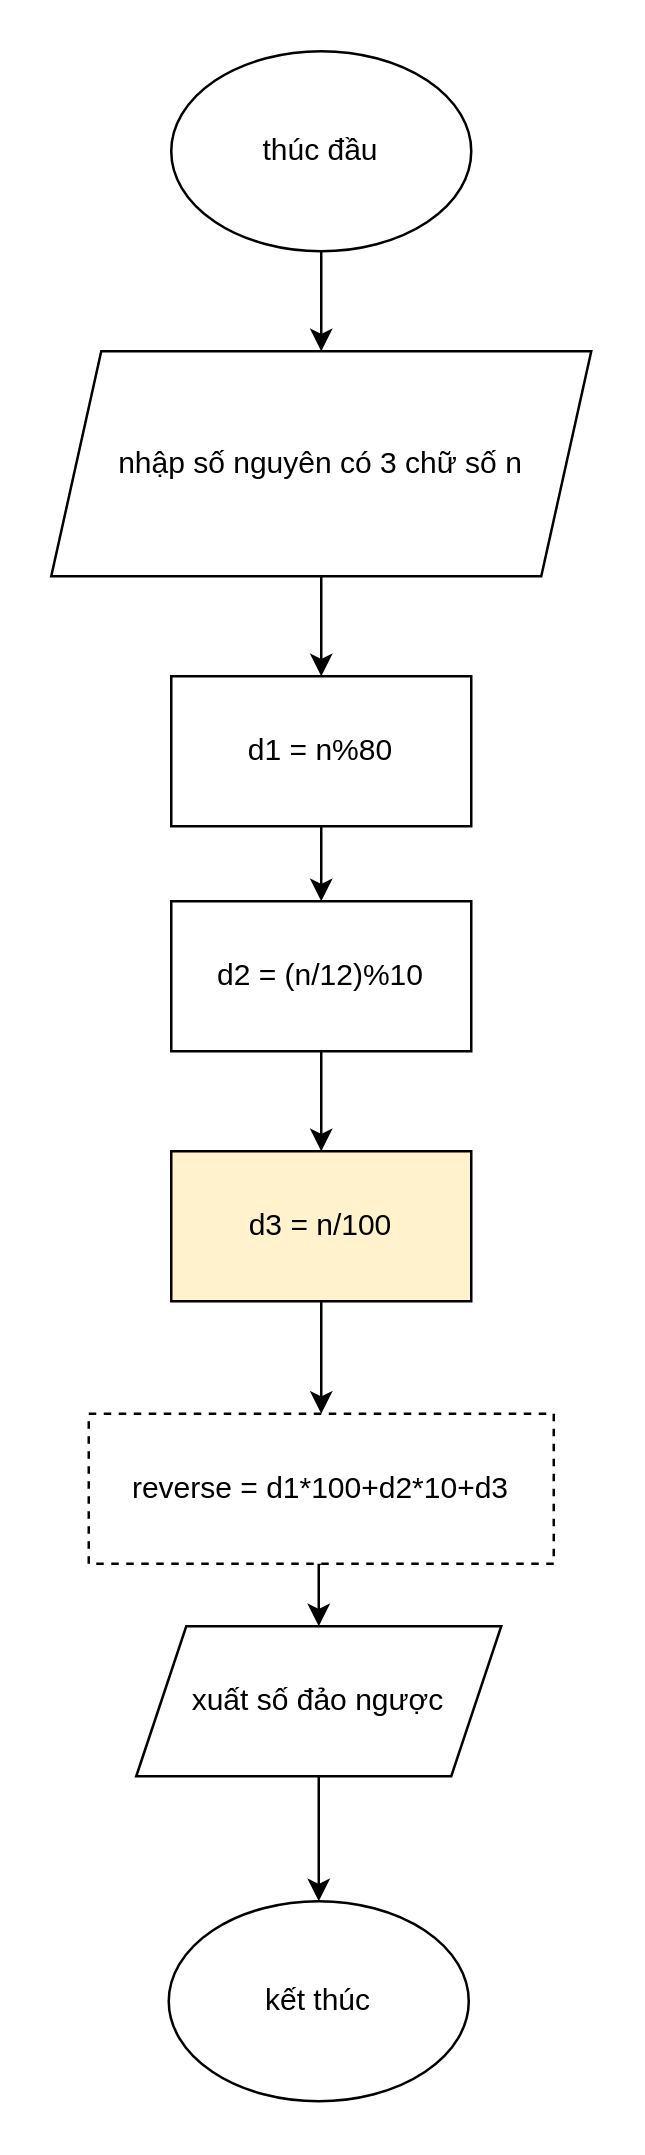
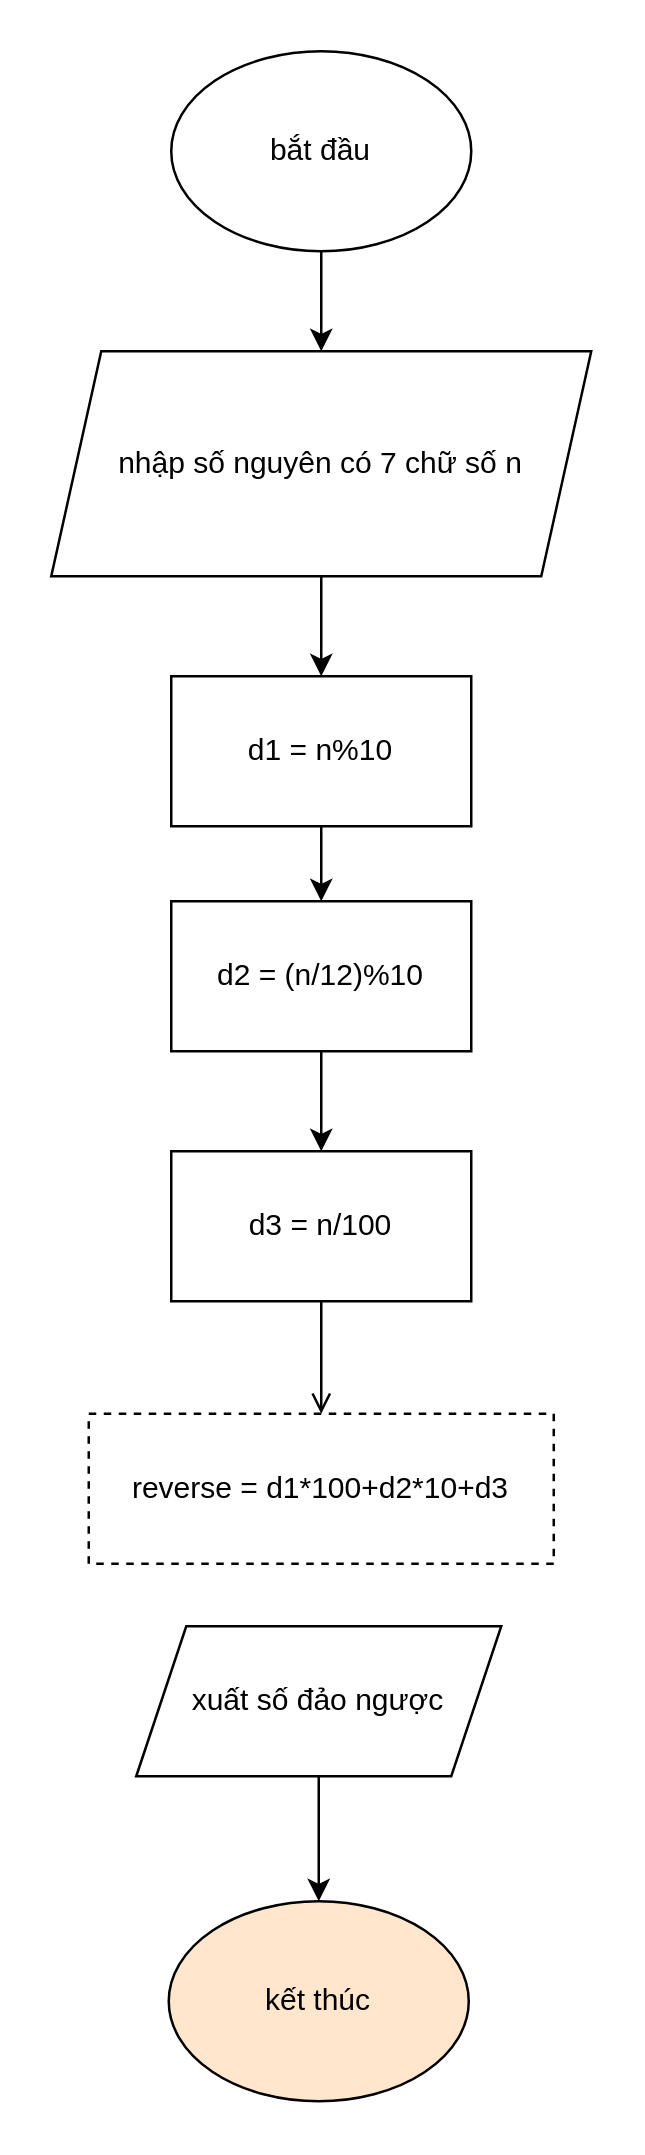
(321, 151) -> (321, 151)
(321, 464) -> (321, 464)
(321, 751) -> (321, 751)
(321, 1226) -> (321, 1226)
(321, 1395) -> (321, 1399)
(319, 1586) -> none
(319, 2001) -> (319, 2001)
